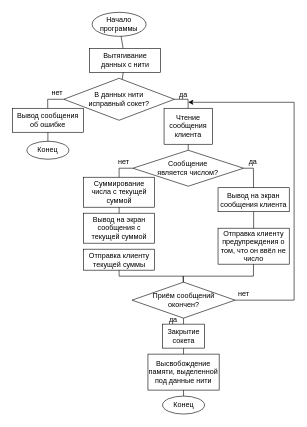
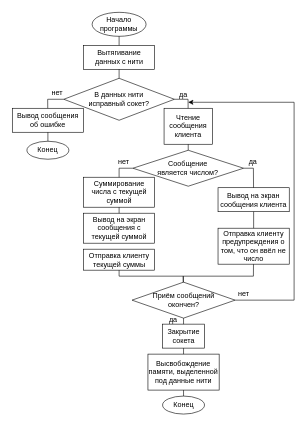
(125, 60) -> (119, 57)
